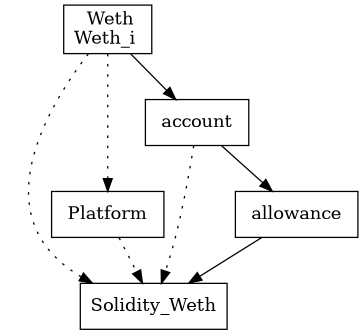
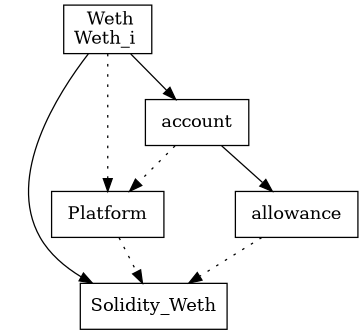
(31, 168) -> (31, 168)
(182, 209) -> (157, 164)
(231, 257) -> (231, 257)
